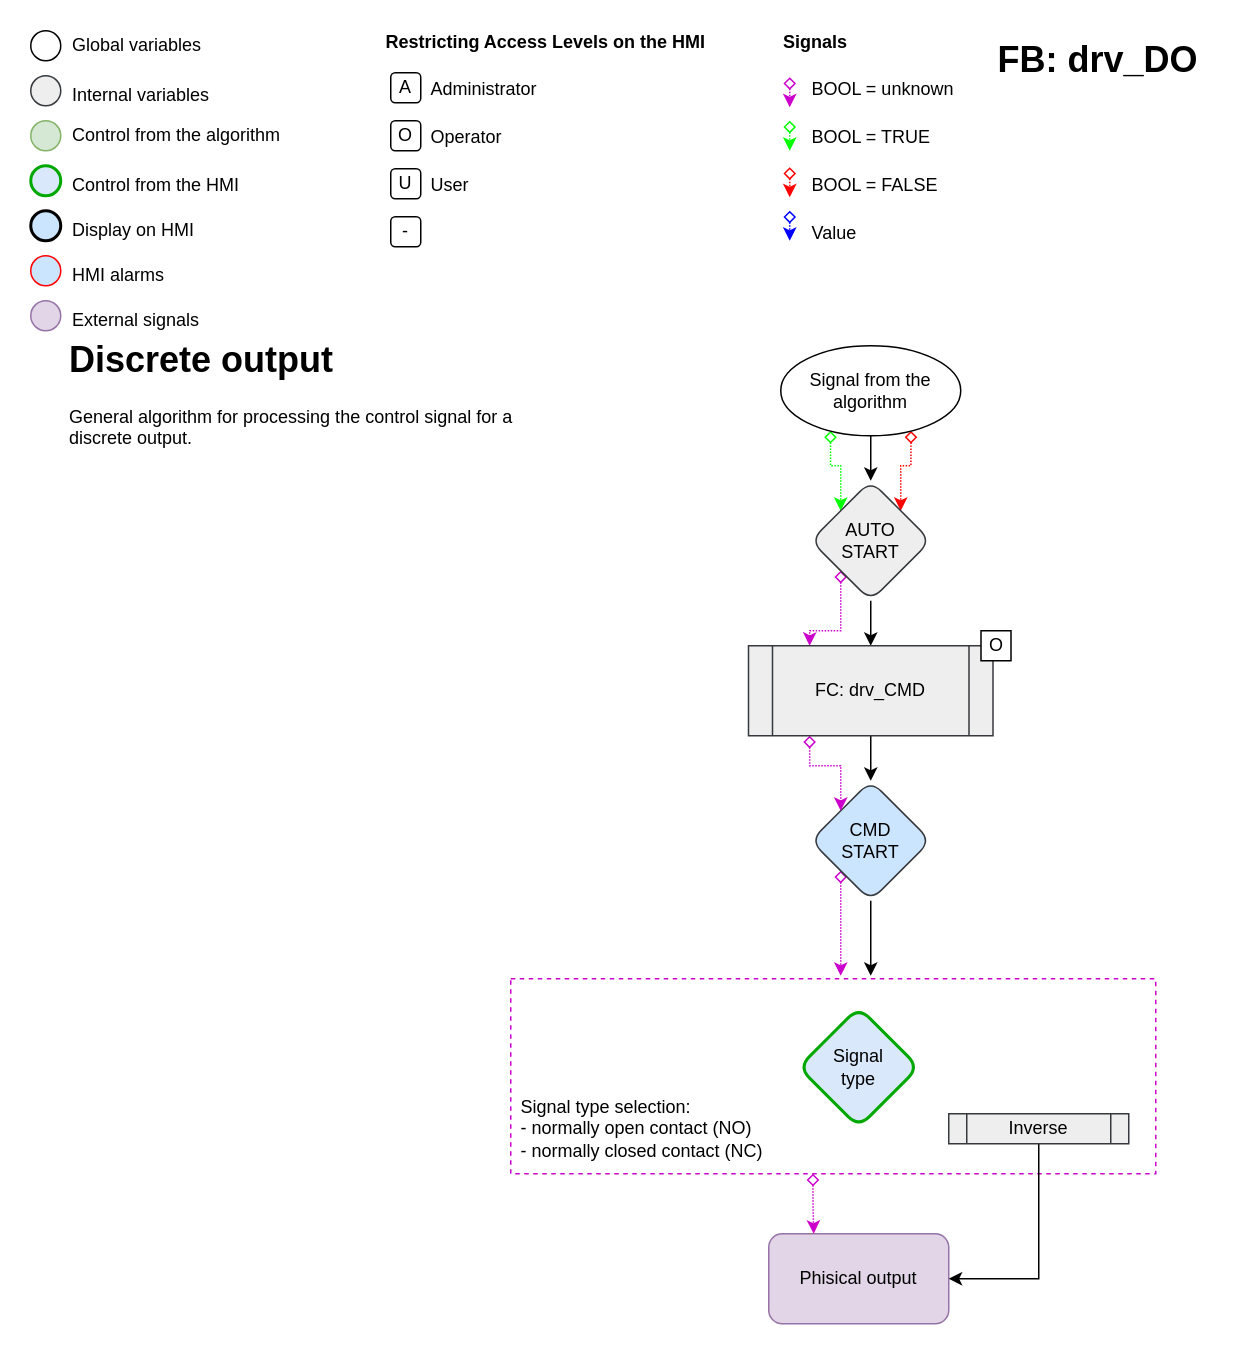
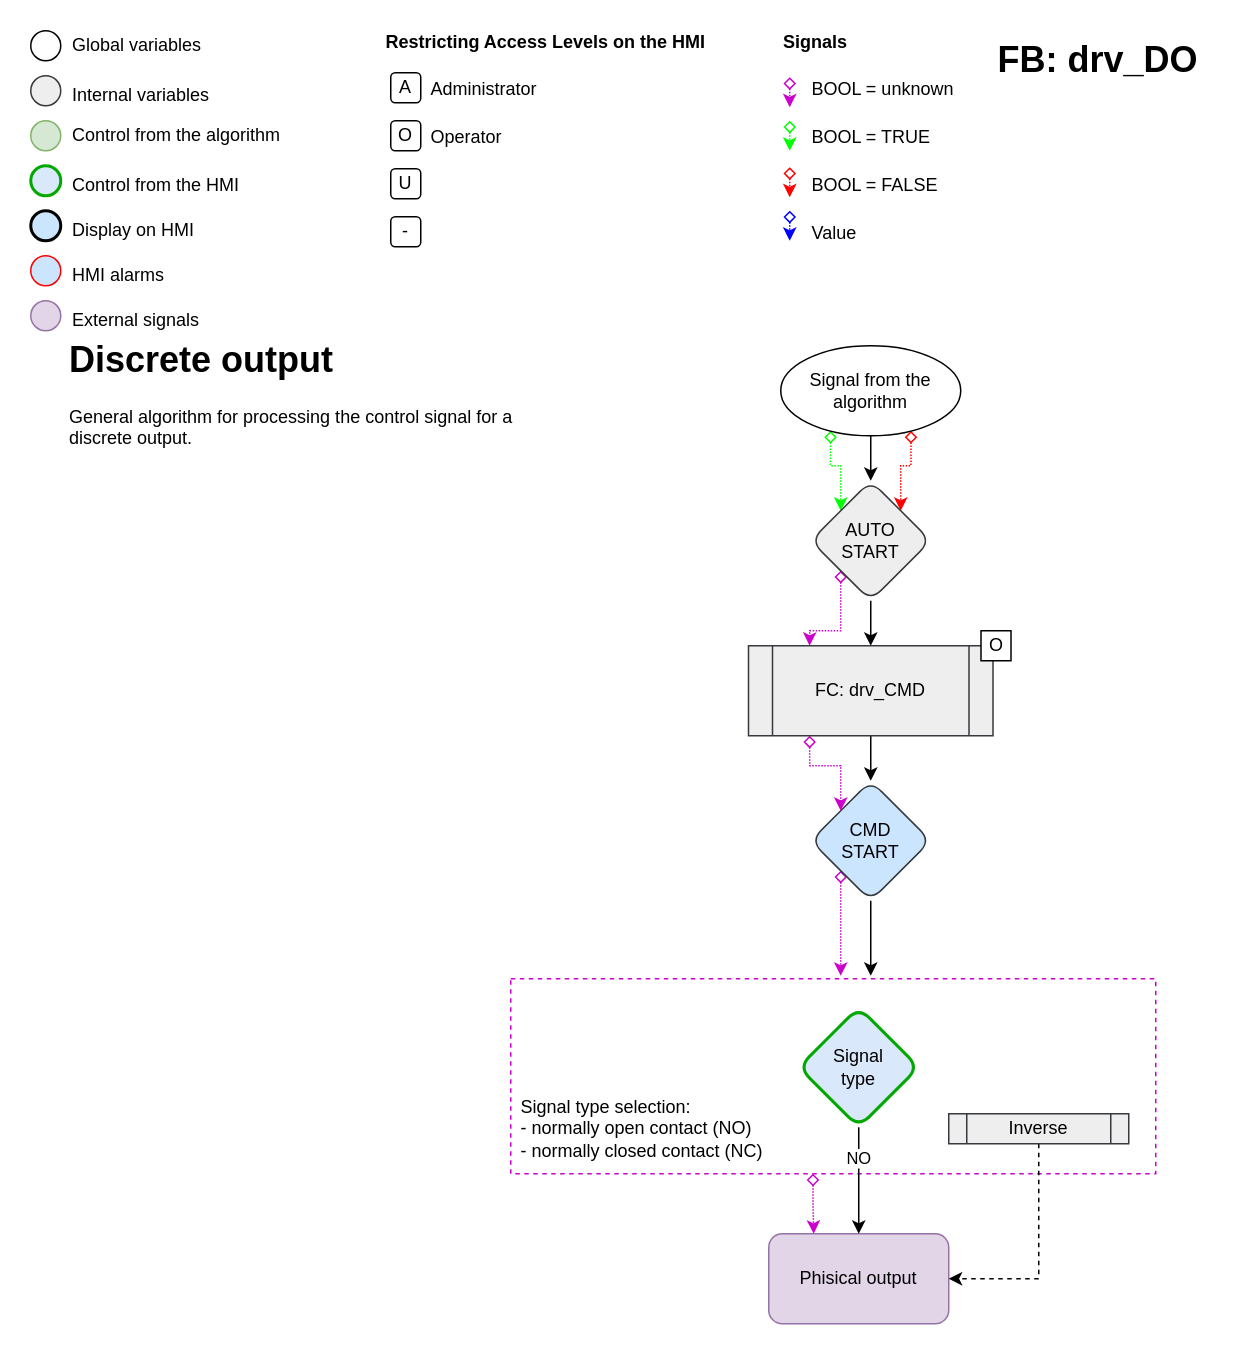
(541, 185) -> none
none -> (859, 1176)
(1039, 1252) -> (1039, 1252)
